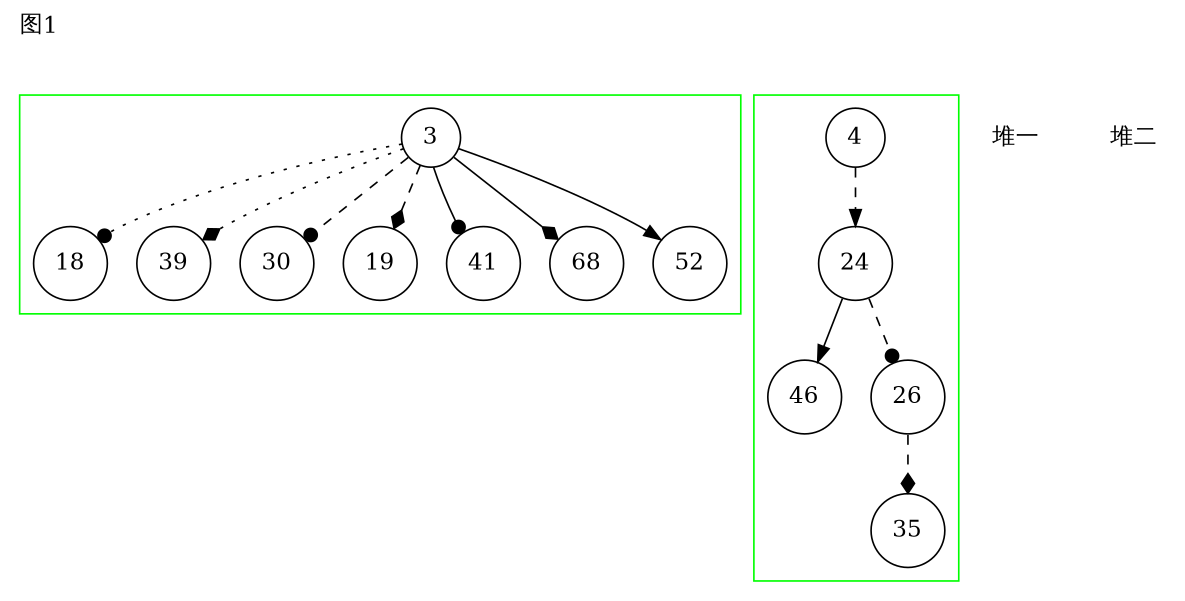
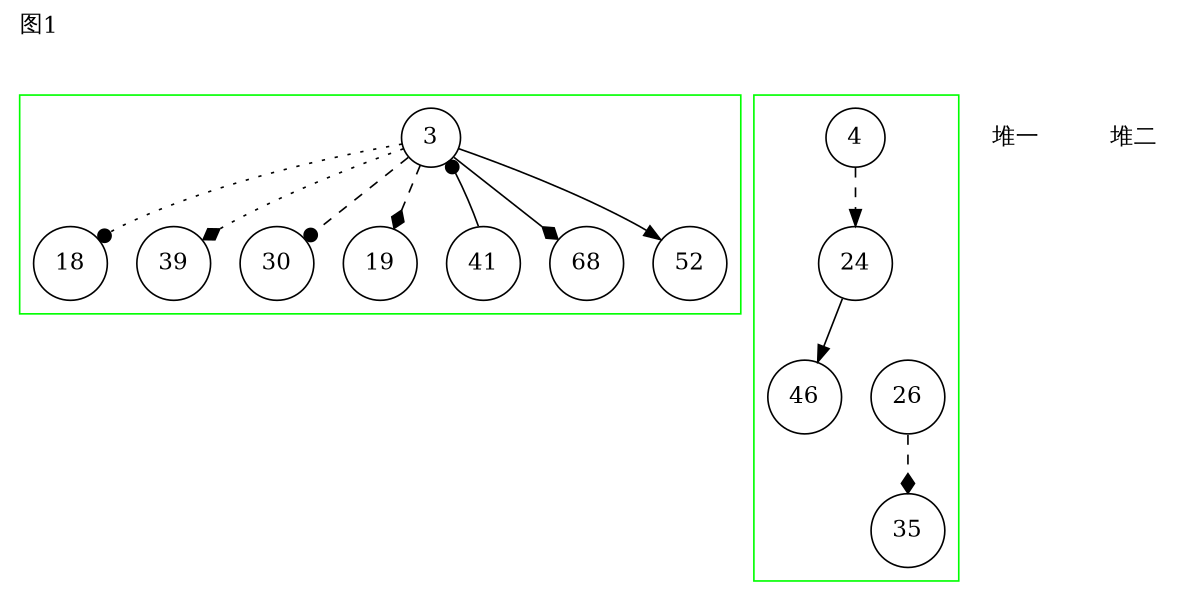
(444, 194) -> (468, 199)
(879, 324) -> none
